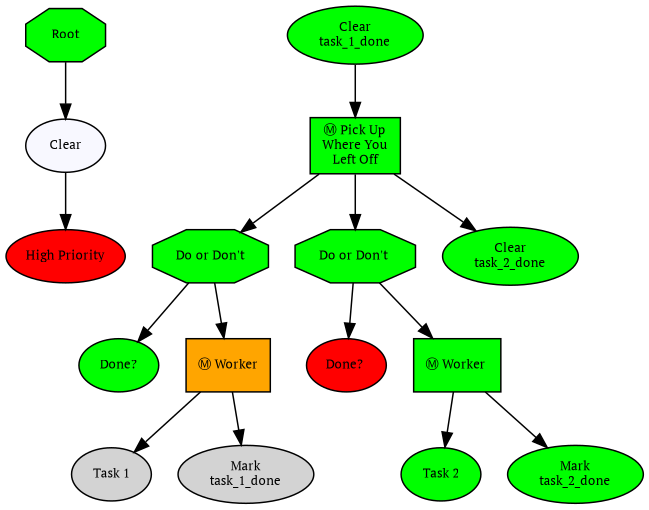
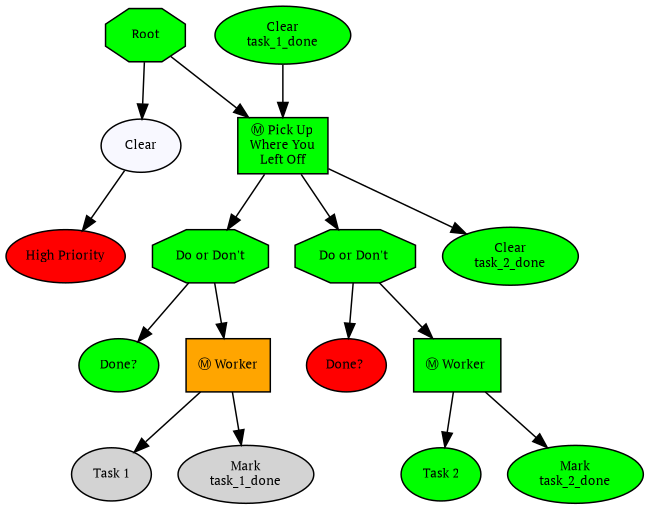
none -> (204, 82)
